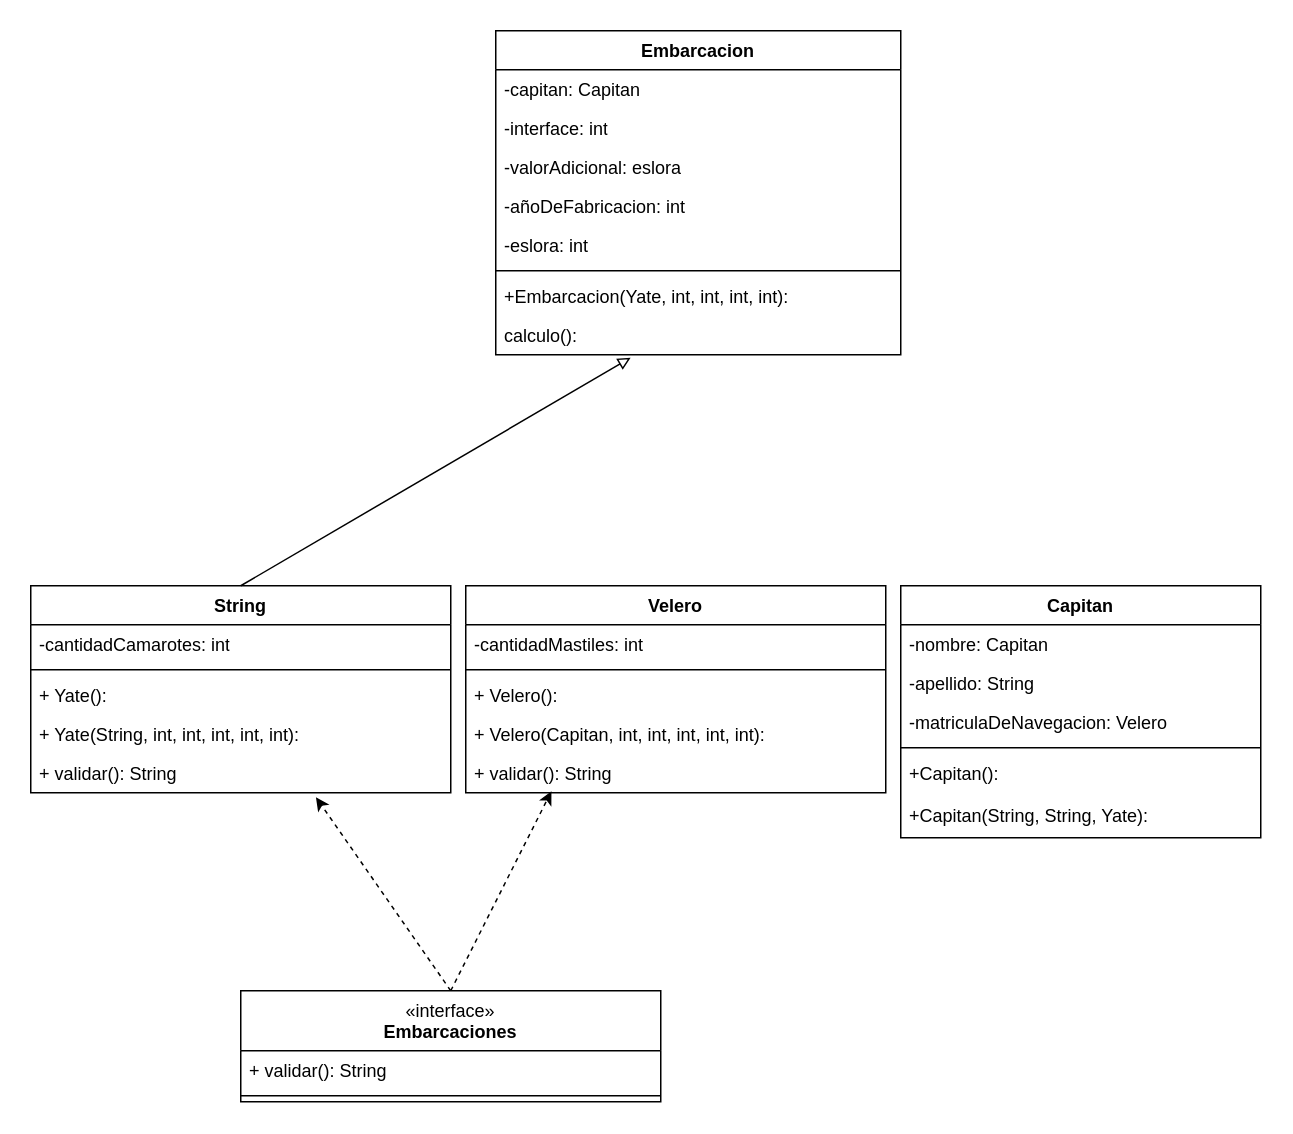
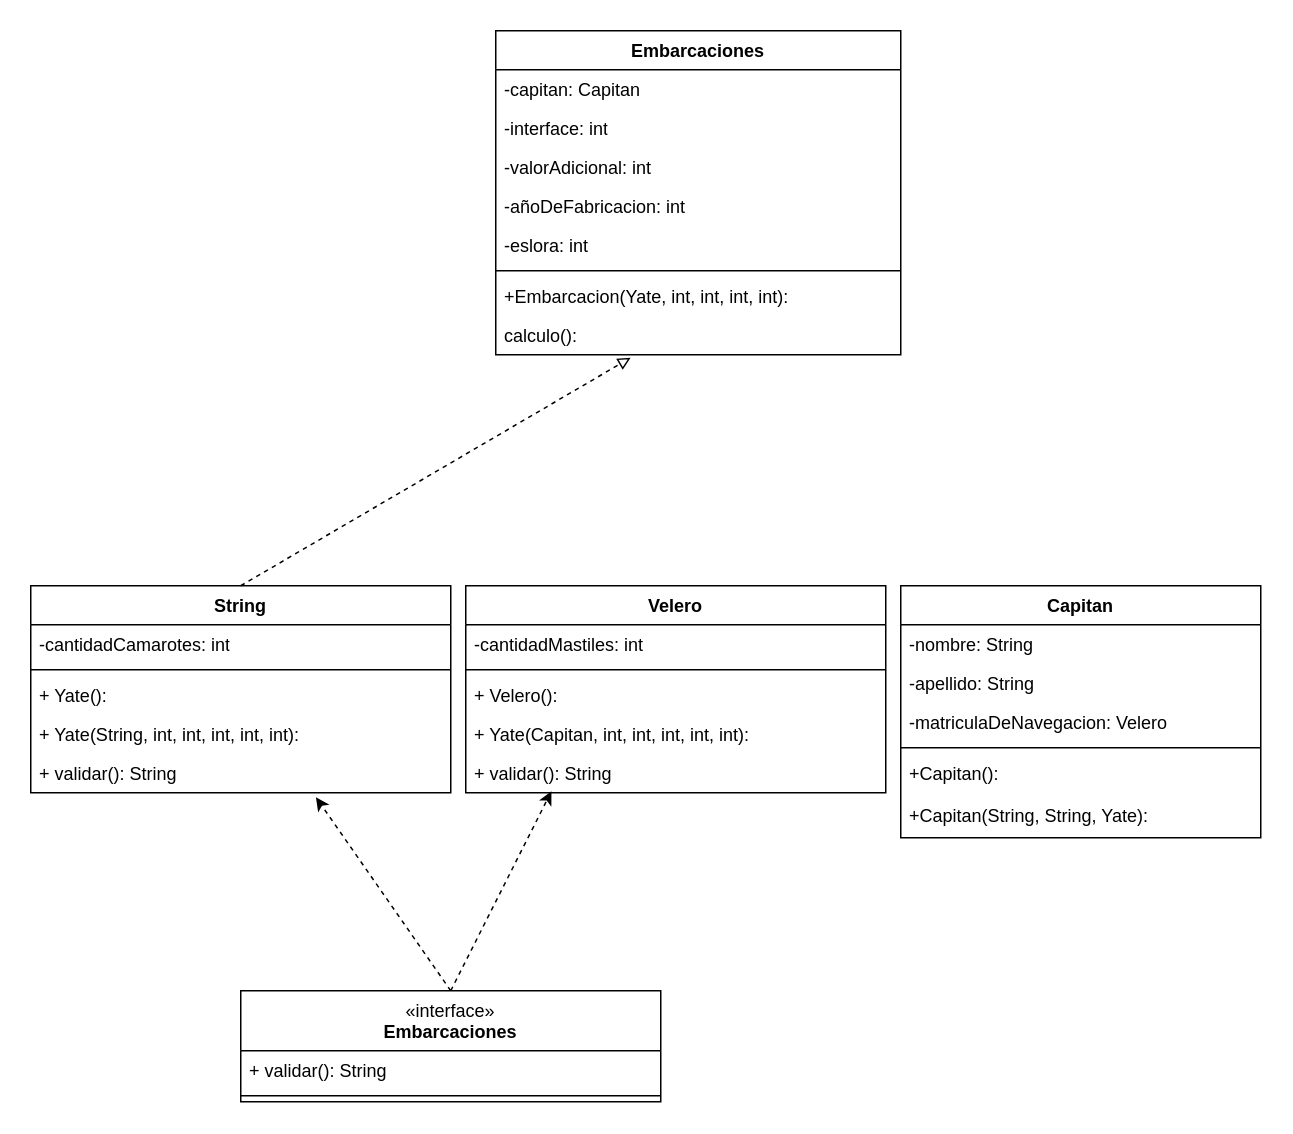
(698, 52) -> (698, 52)
(604, 169) -> (589, 169)
(432, 474) -> (432, 474)
(983, 646) -> (978, 646)
(647, 736) -> (639, 736)
